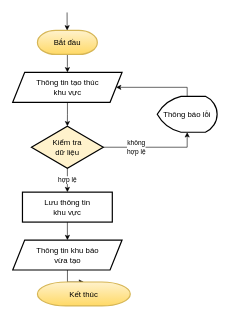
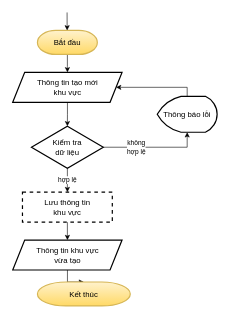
(68, 87) -> (68, 87)
(68, 147) -> (68, 147)
(68, 207) -> (68, 207)
(68, 255) -> (68, 255)
